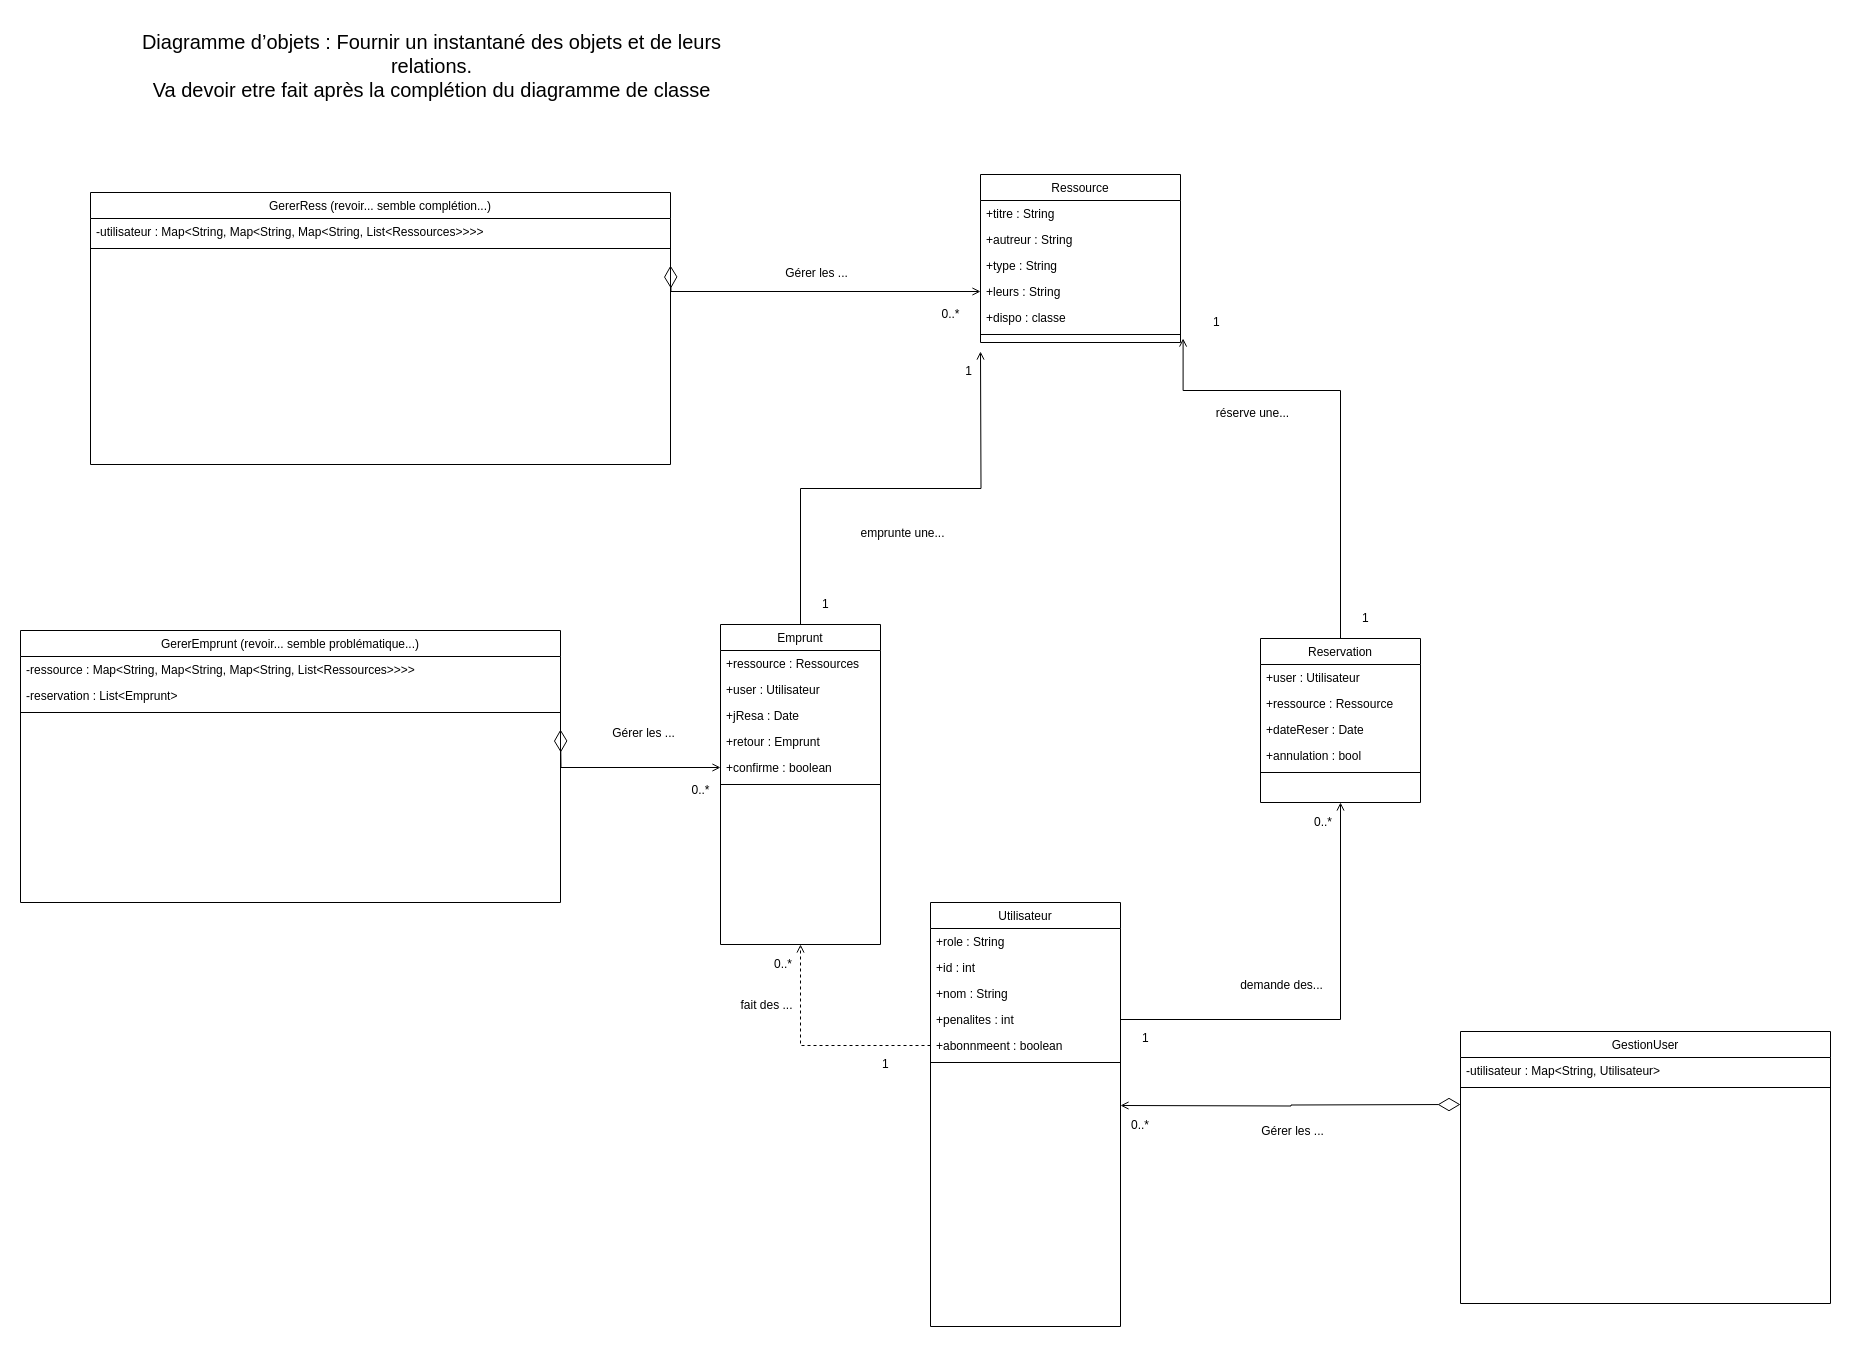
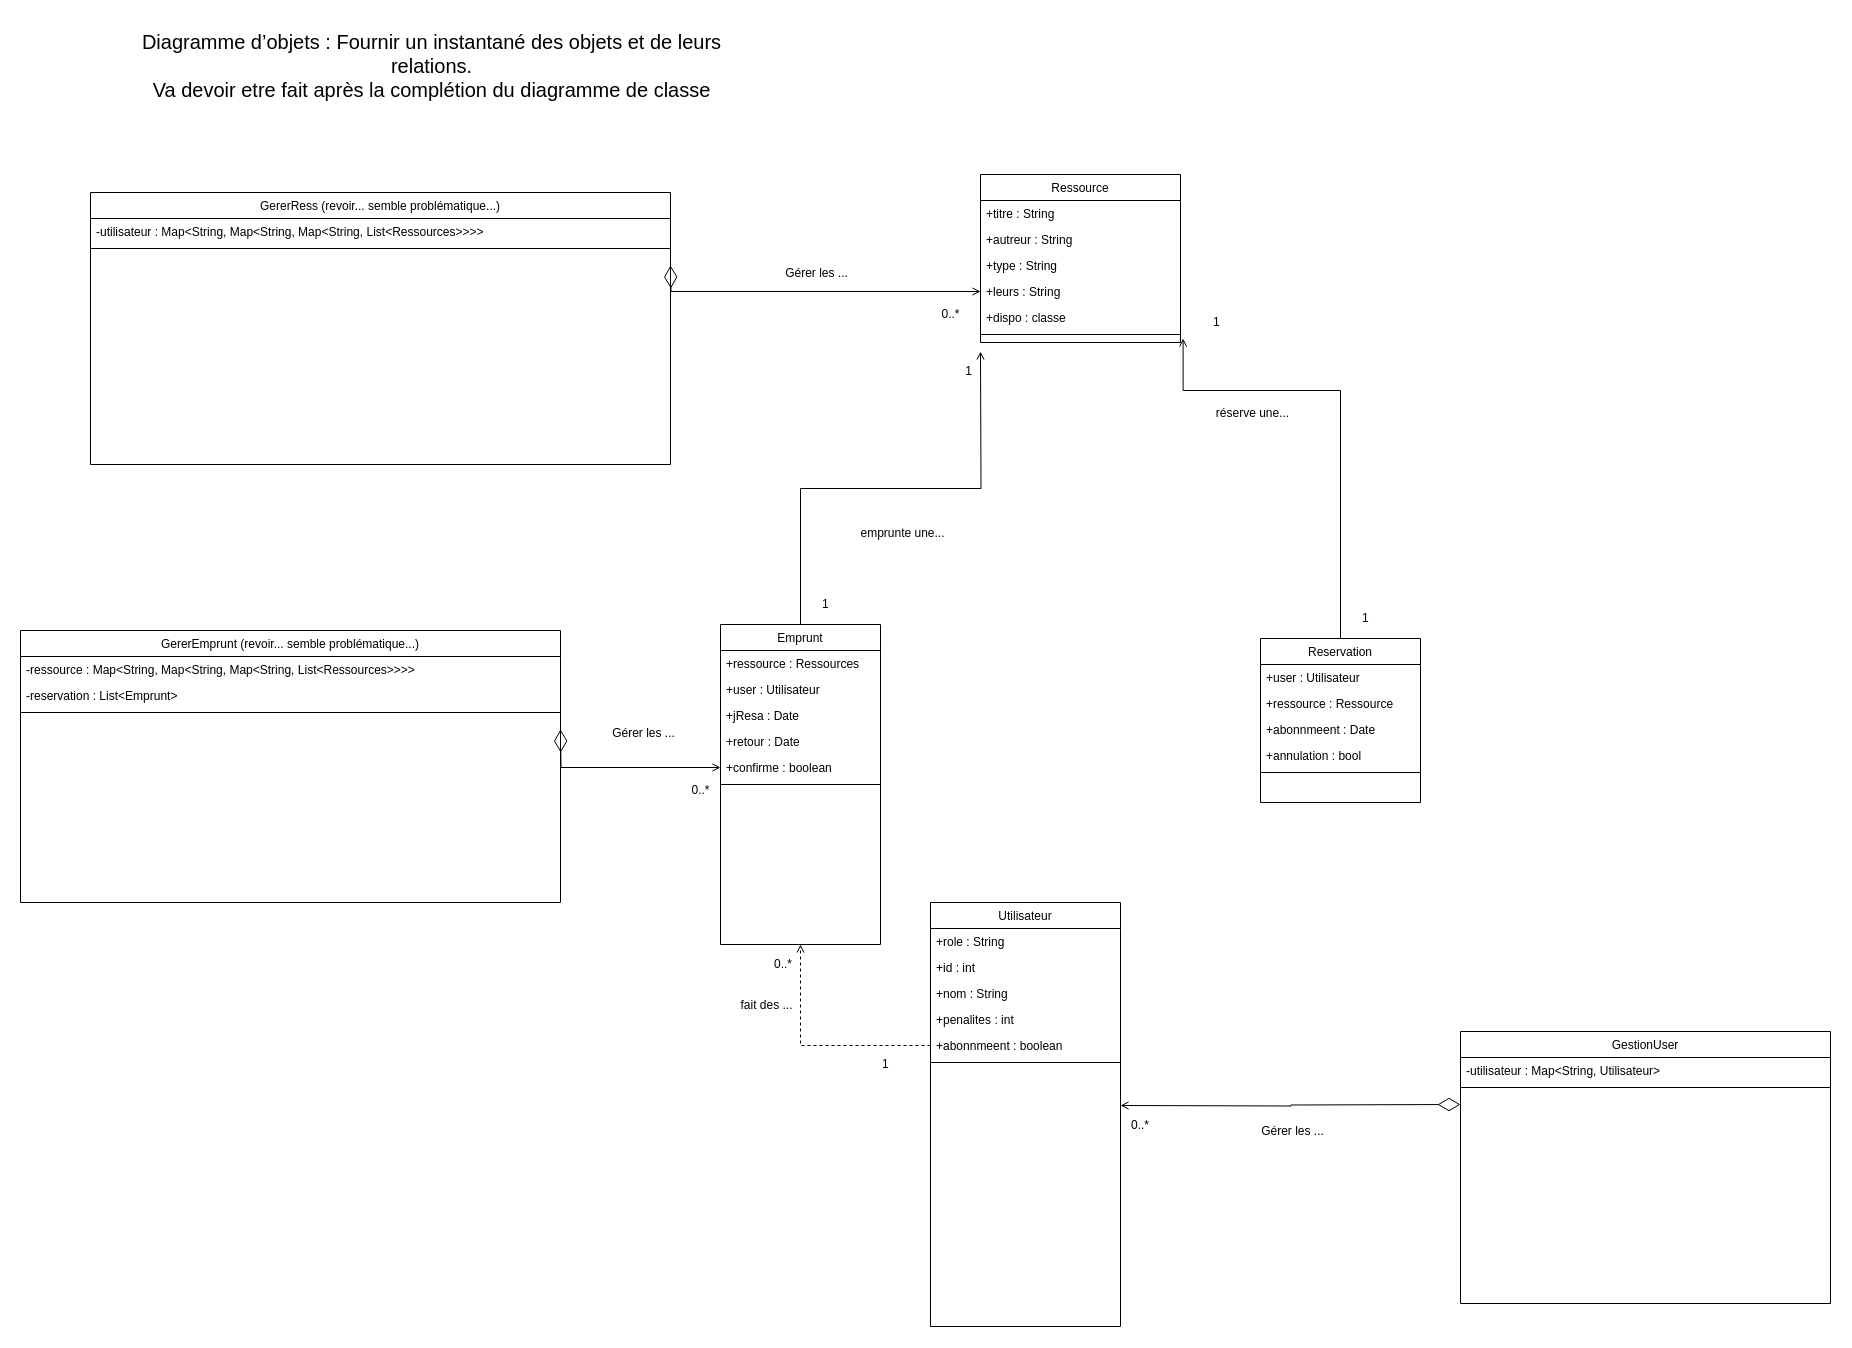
(380, 206) -> (380, 206)
(1318, 730) -> (1322, 730)
(778, 742) -> (768, 742)
(1338, 1020) -> none
